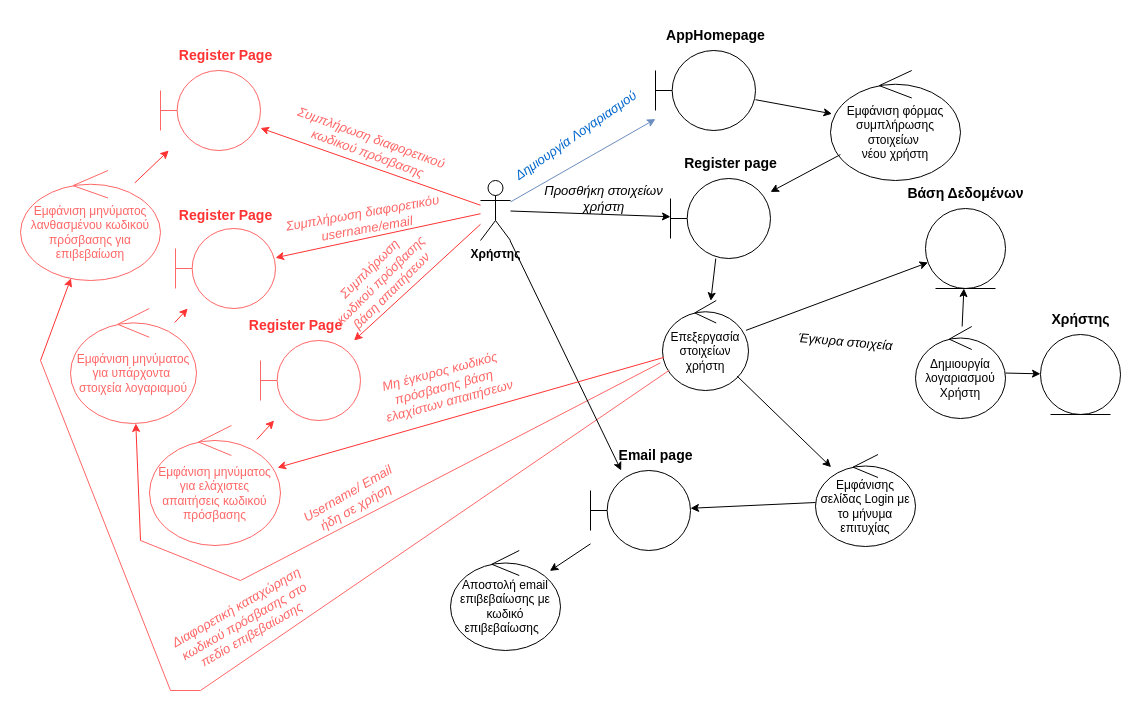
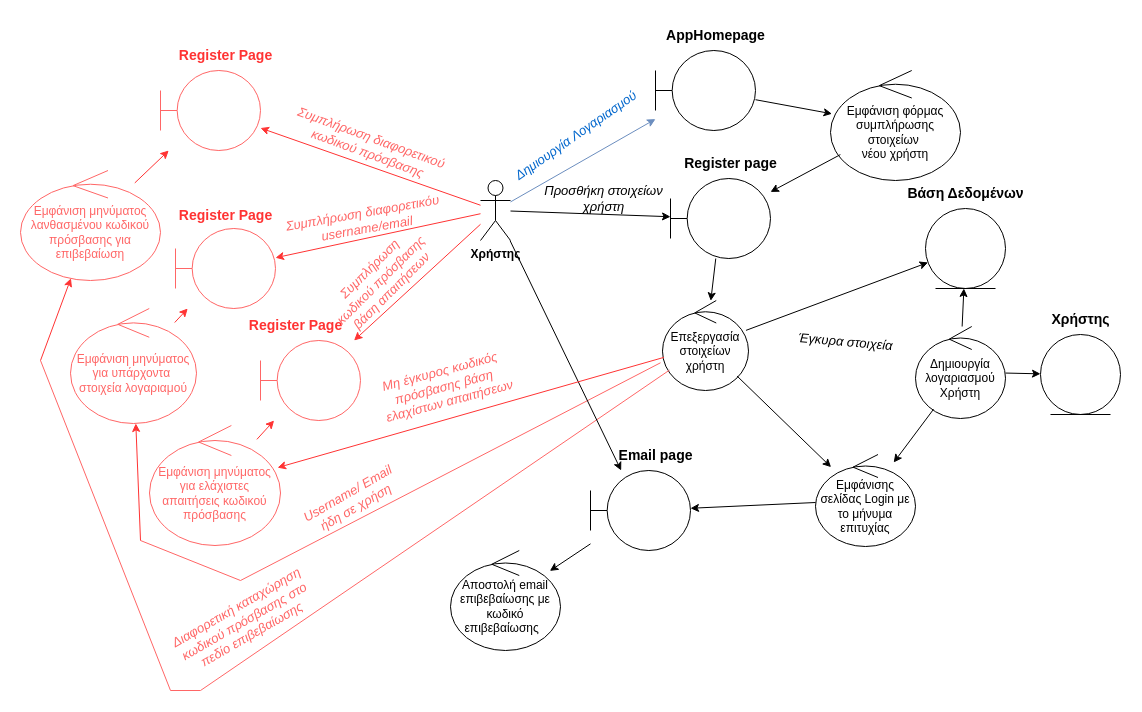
none -> (916, 433)
